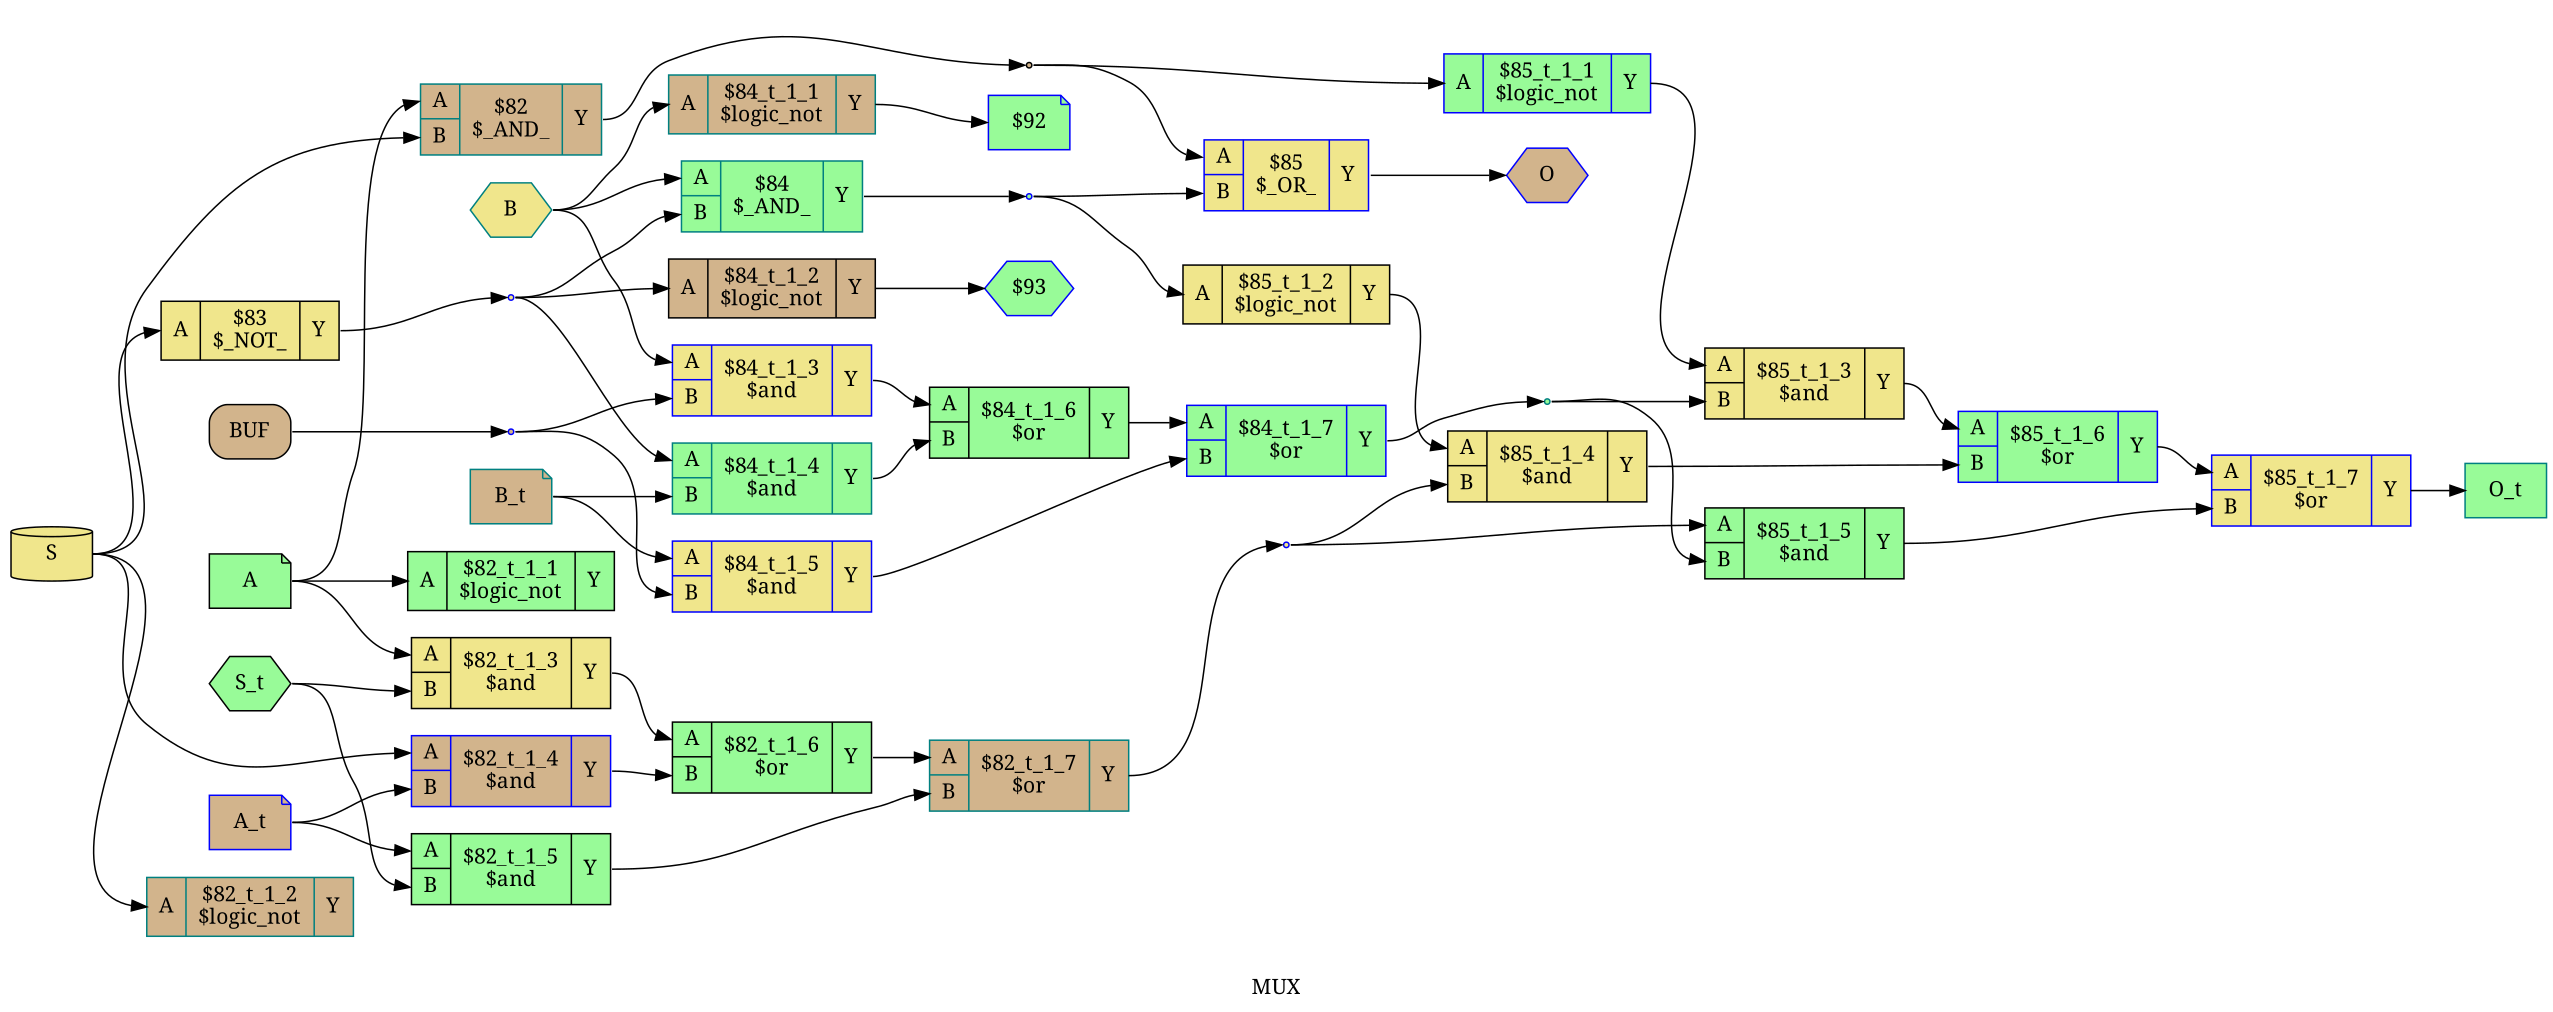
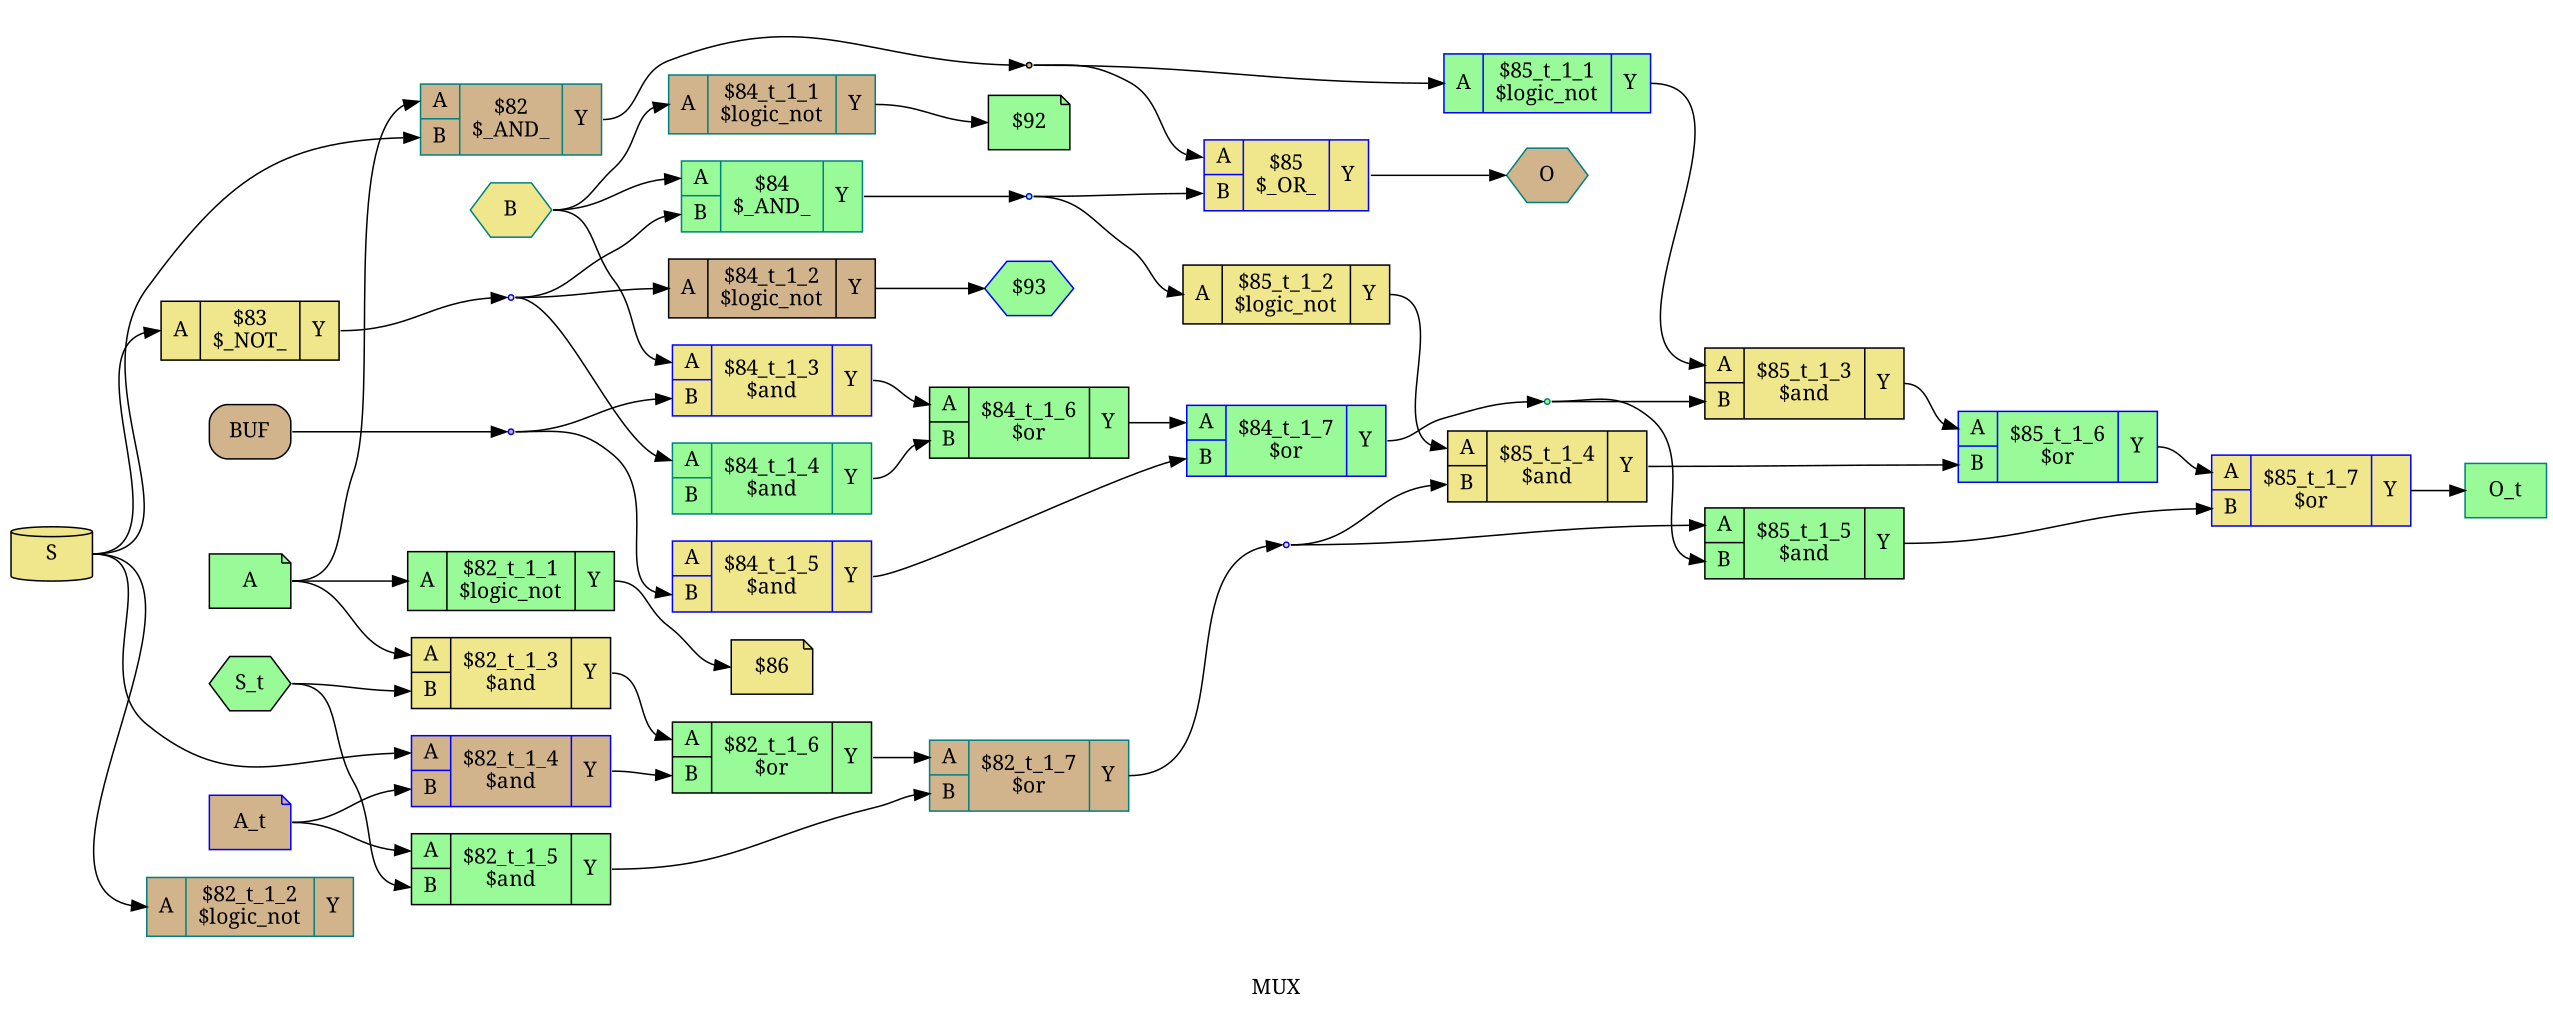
(1029, 123) -> (1029, 123)
(1547, 175) -> (1547, 175)
(511, 497) -> none
none -> (772, 667)
